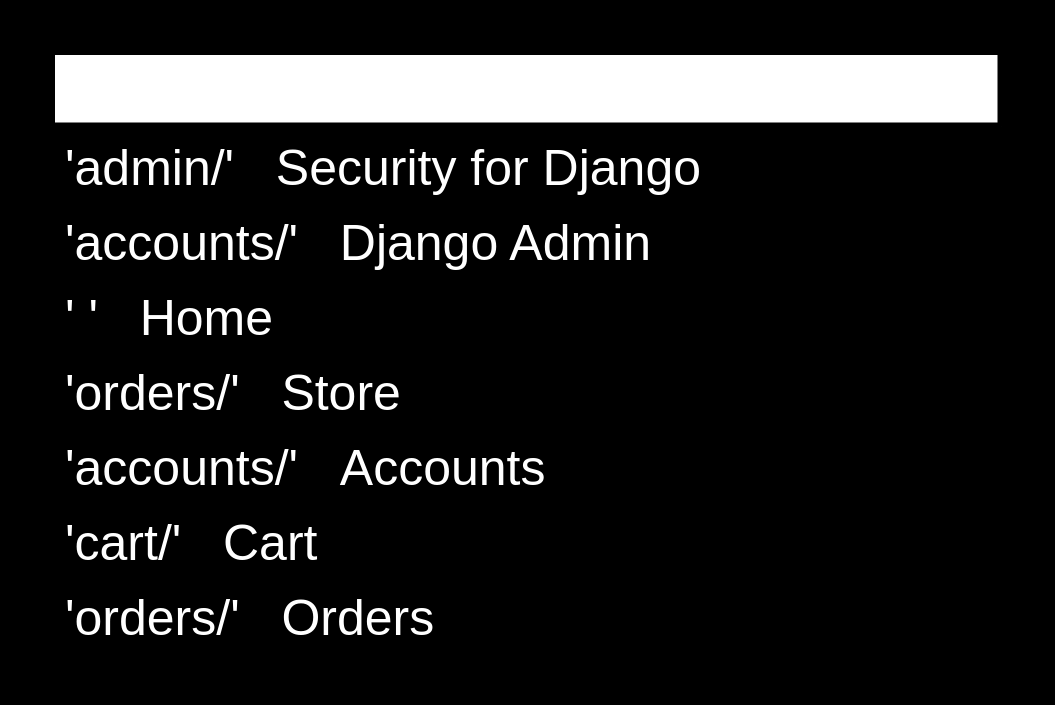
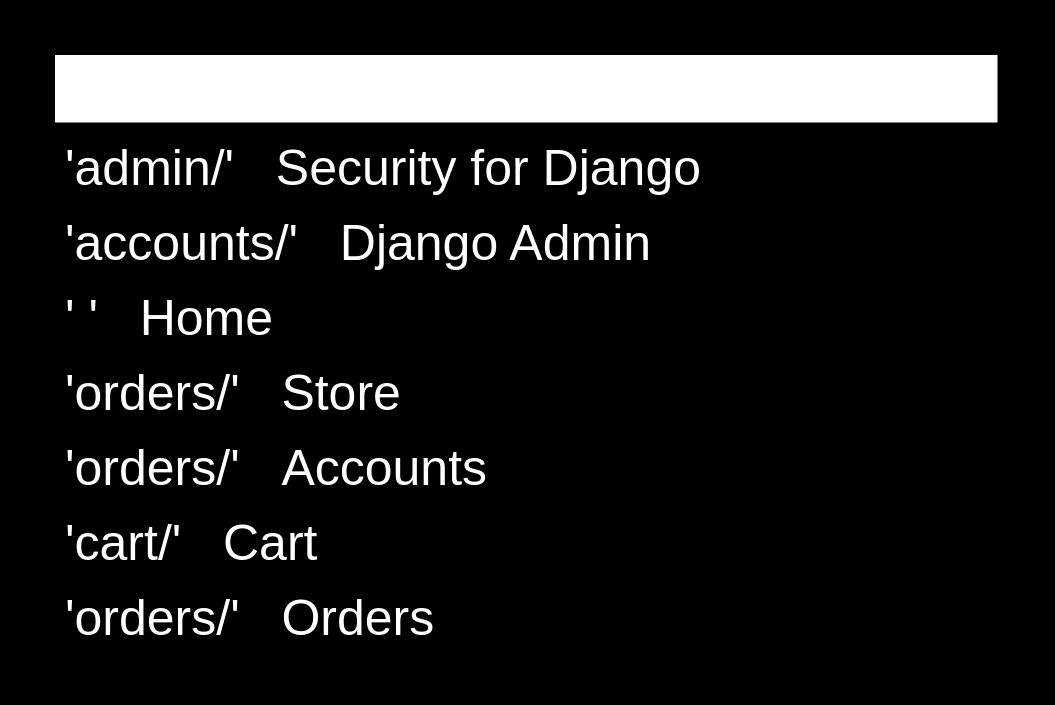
(525, 93) -> (525, 93)
(354, 468) -> (326, 468)
